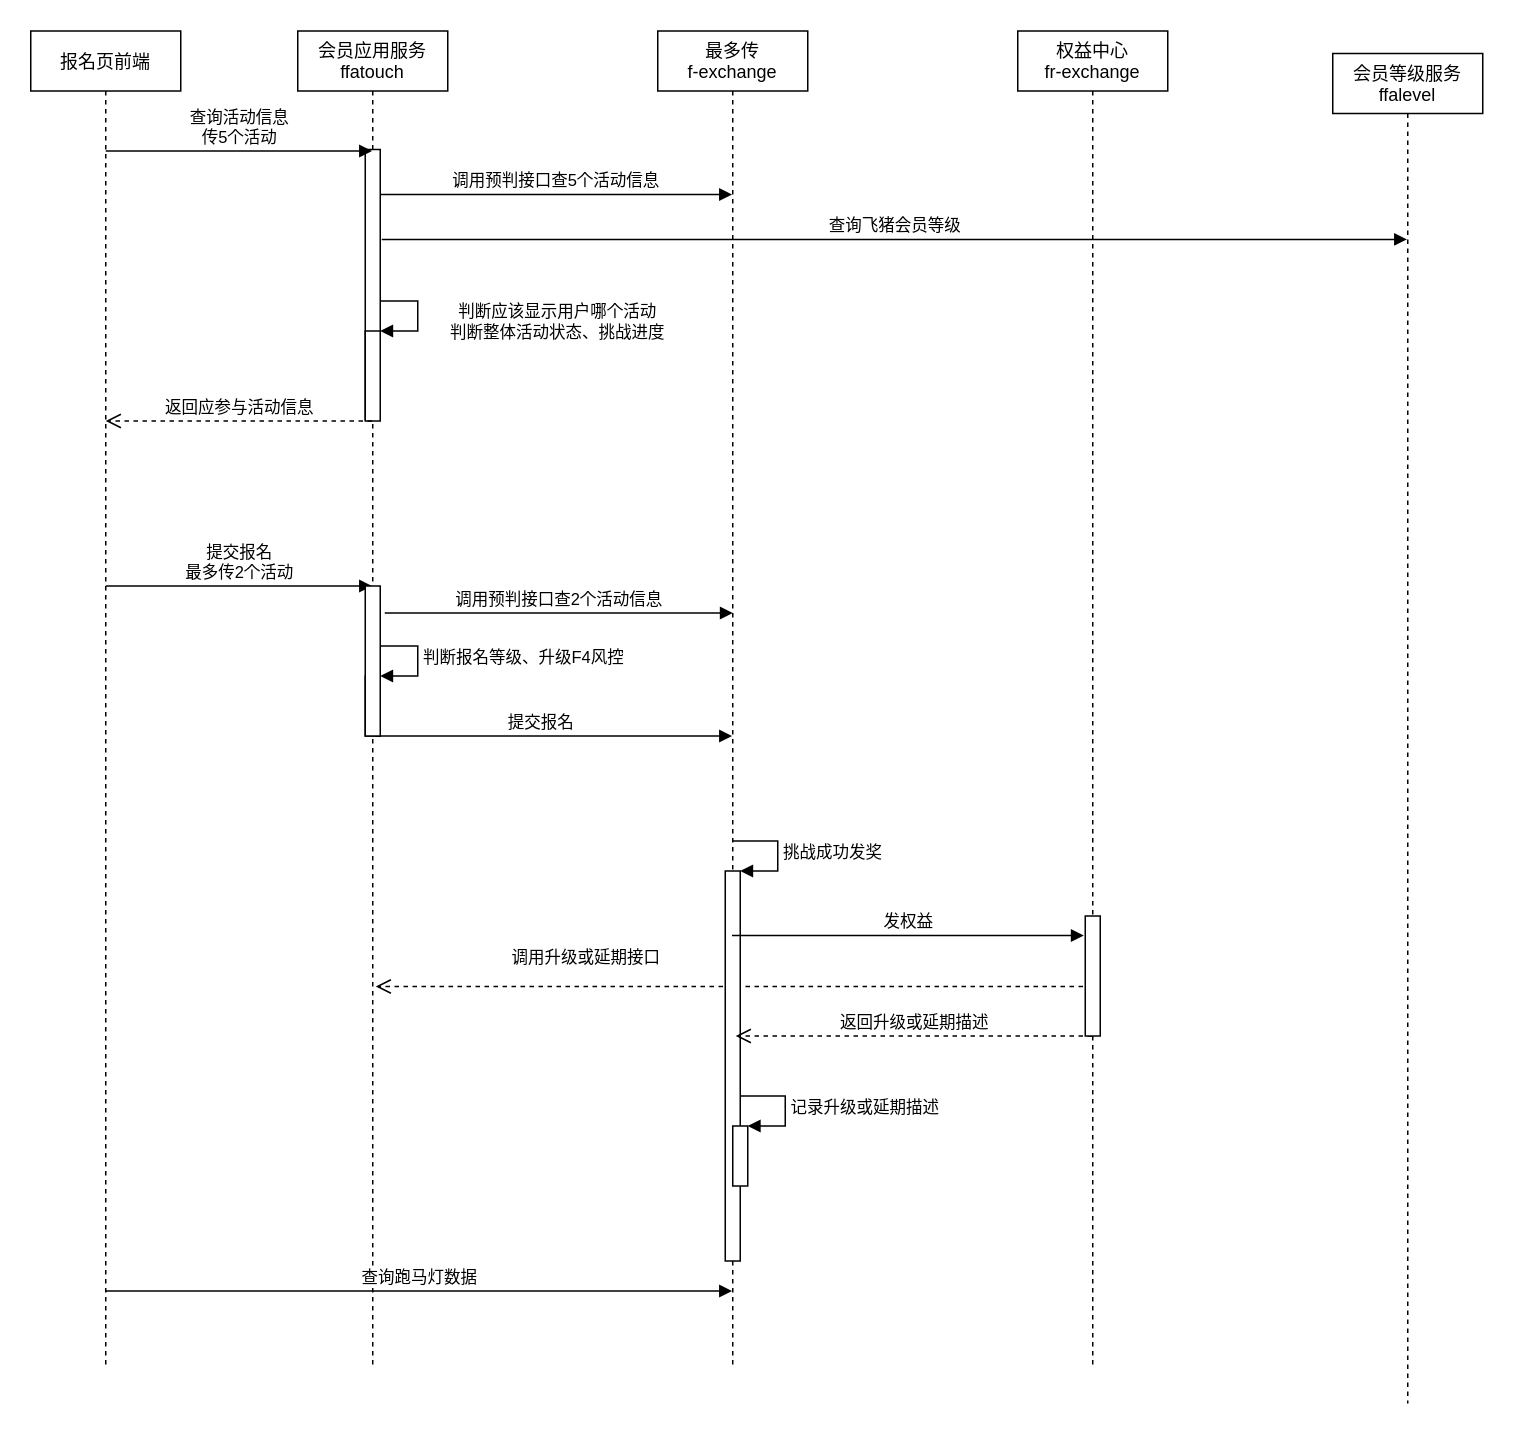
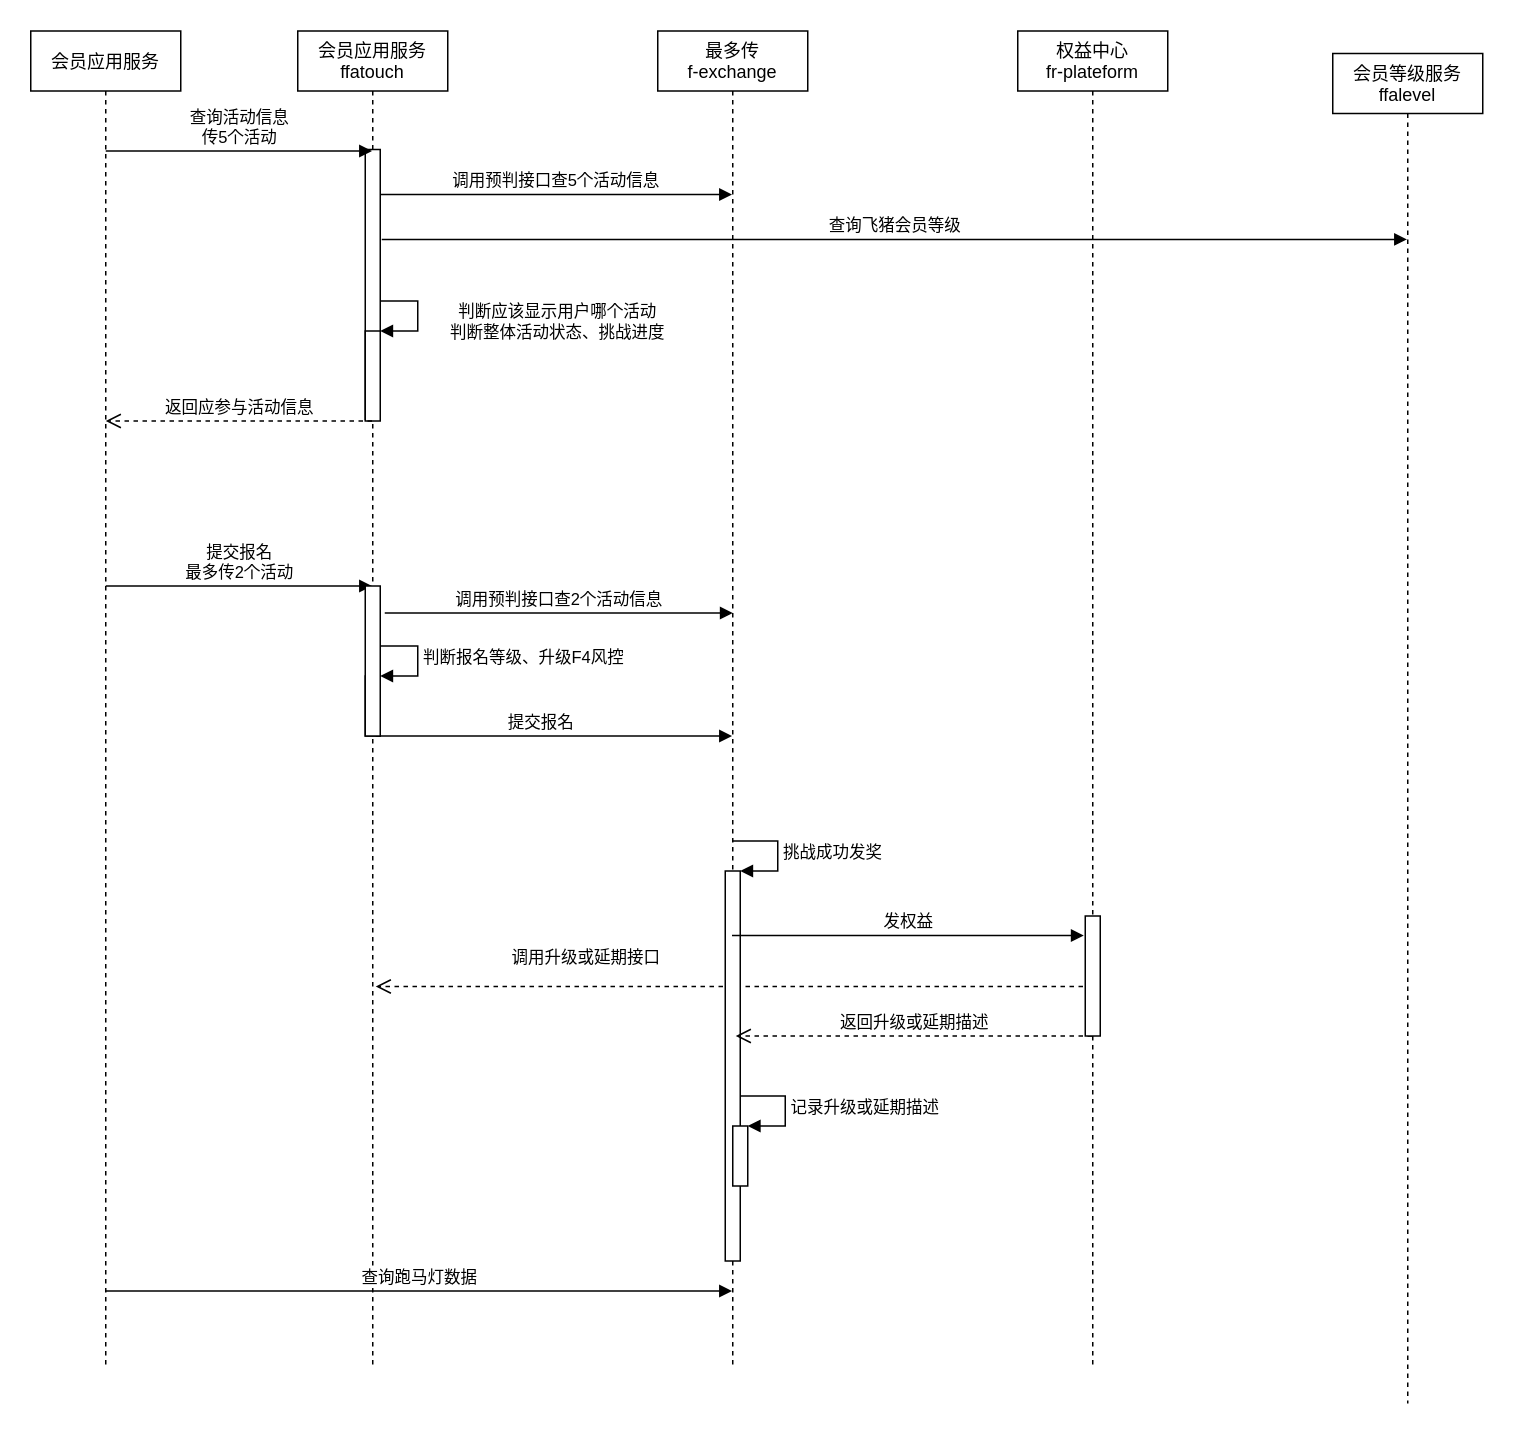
(1092, 51) -> (1092, 51)
(105, 62) -> (105, 62)
